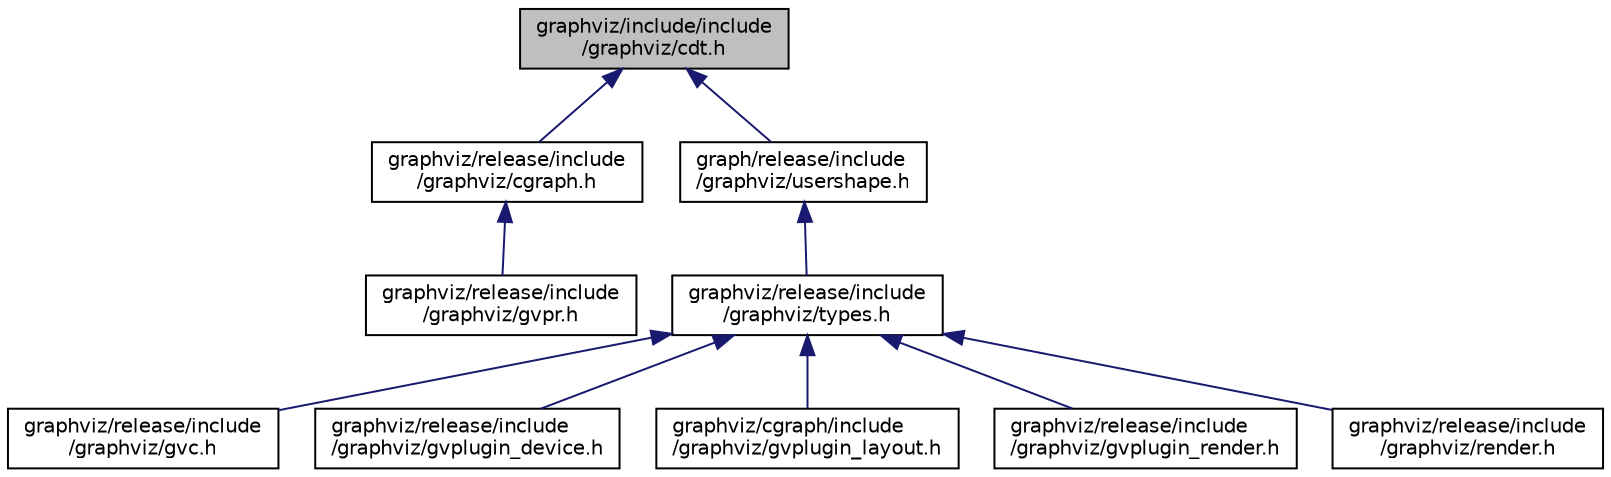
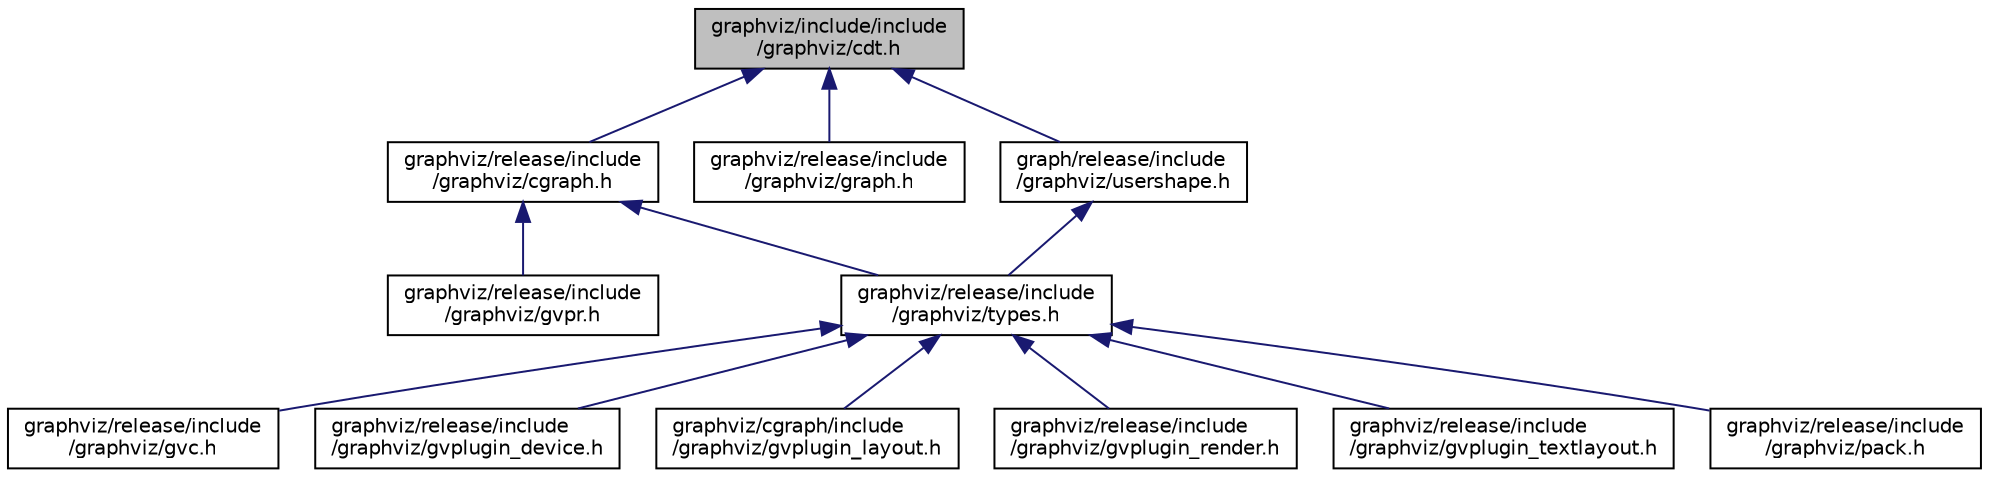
none -> (829, 172)
none -> (759, 241)
(1468, 439) -> (1846, 439)
none -> (1504, 439)
